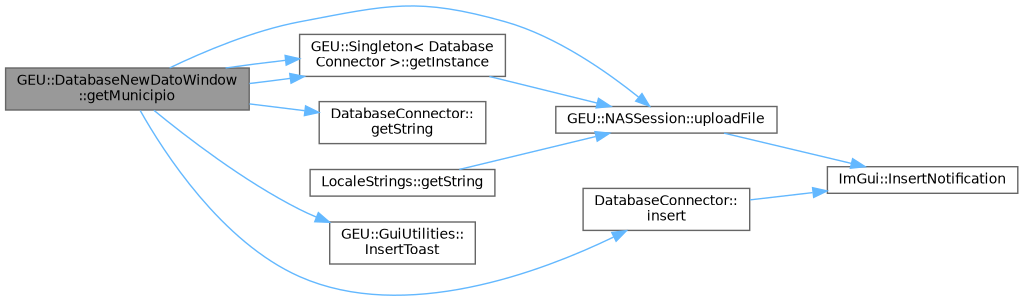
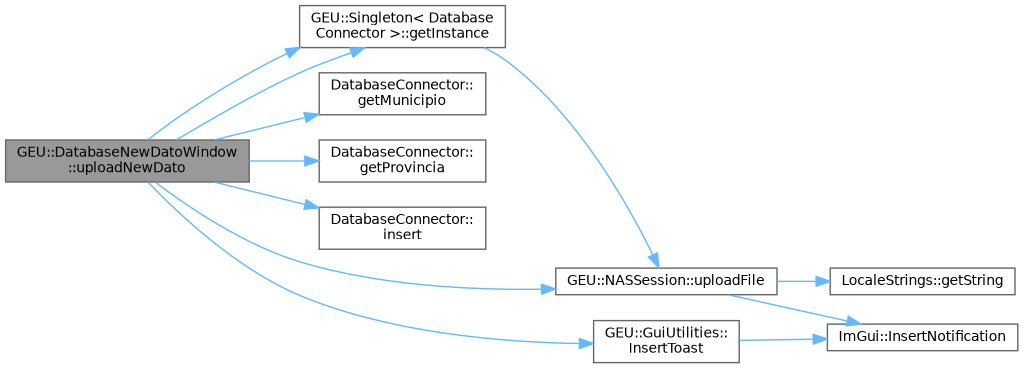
(127, 89) -> (127, 161)
none -> (402, 94)
(402, 123) -> (402, 161)
(527, 153) -> (796, 281)
(781, 196) -> (776, 340)
